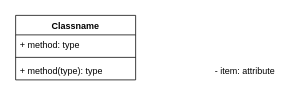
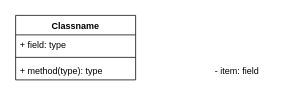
(52, 46) -> (47, 46)
(249, 76) -> (241, 71)
